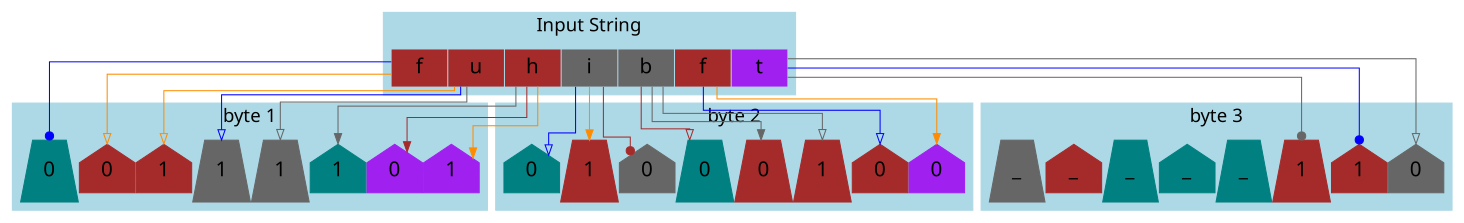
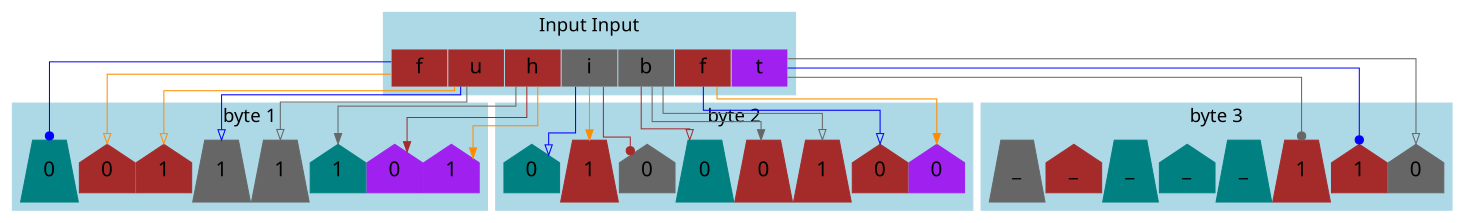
(589, 27) -> (589, 27)
